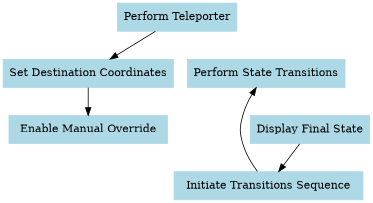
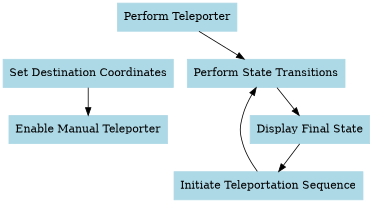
(136, 43) -> (218, 43)
none -> (286, 98)
(88, 130) -> (88, 130)
(269, 186) -> (269, 186)
